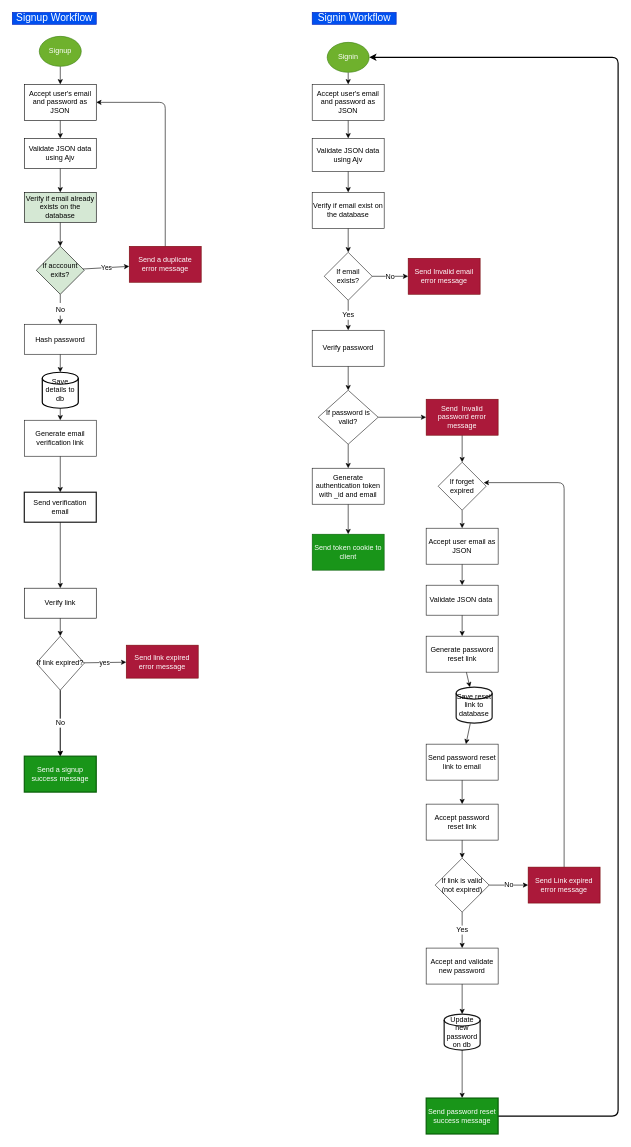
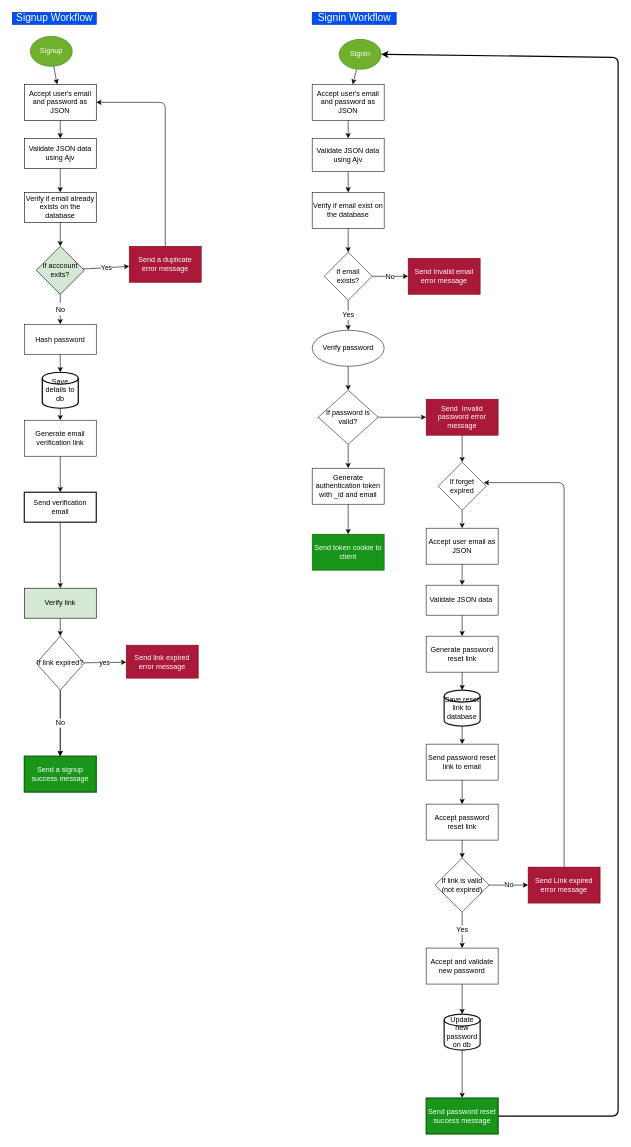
(60, 51) -> (51, 51)
(348, 57) -> (360, 54)
(60, 207) -> (60, 207)
(348, 348) -> (348, 348)
(60, 603) -> (60, 603)
(474, 705) -> (462, 708)
